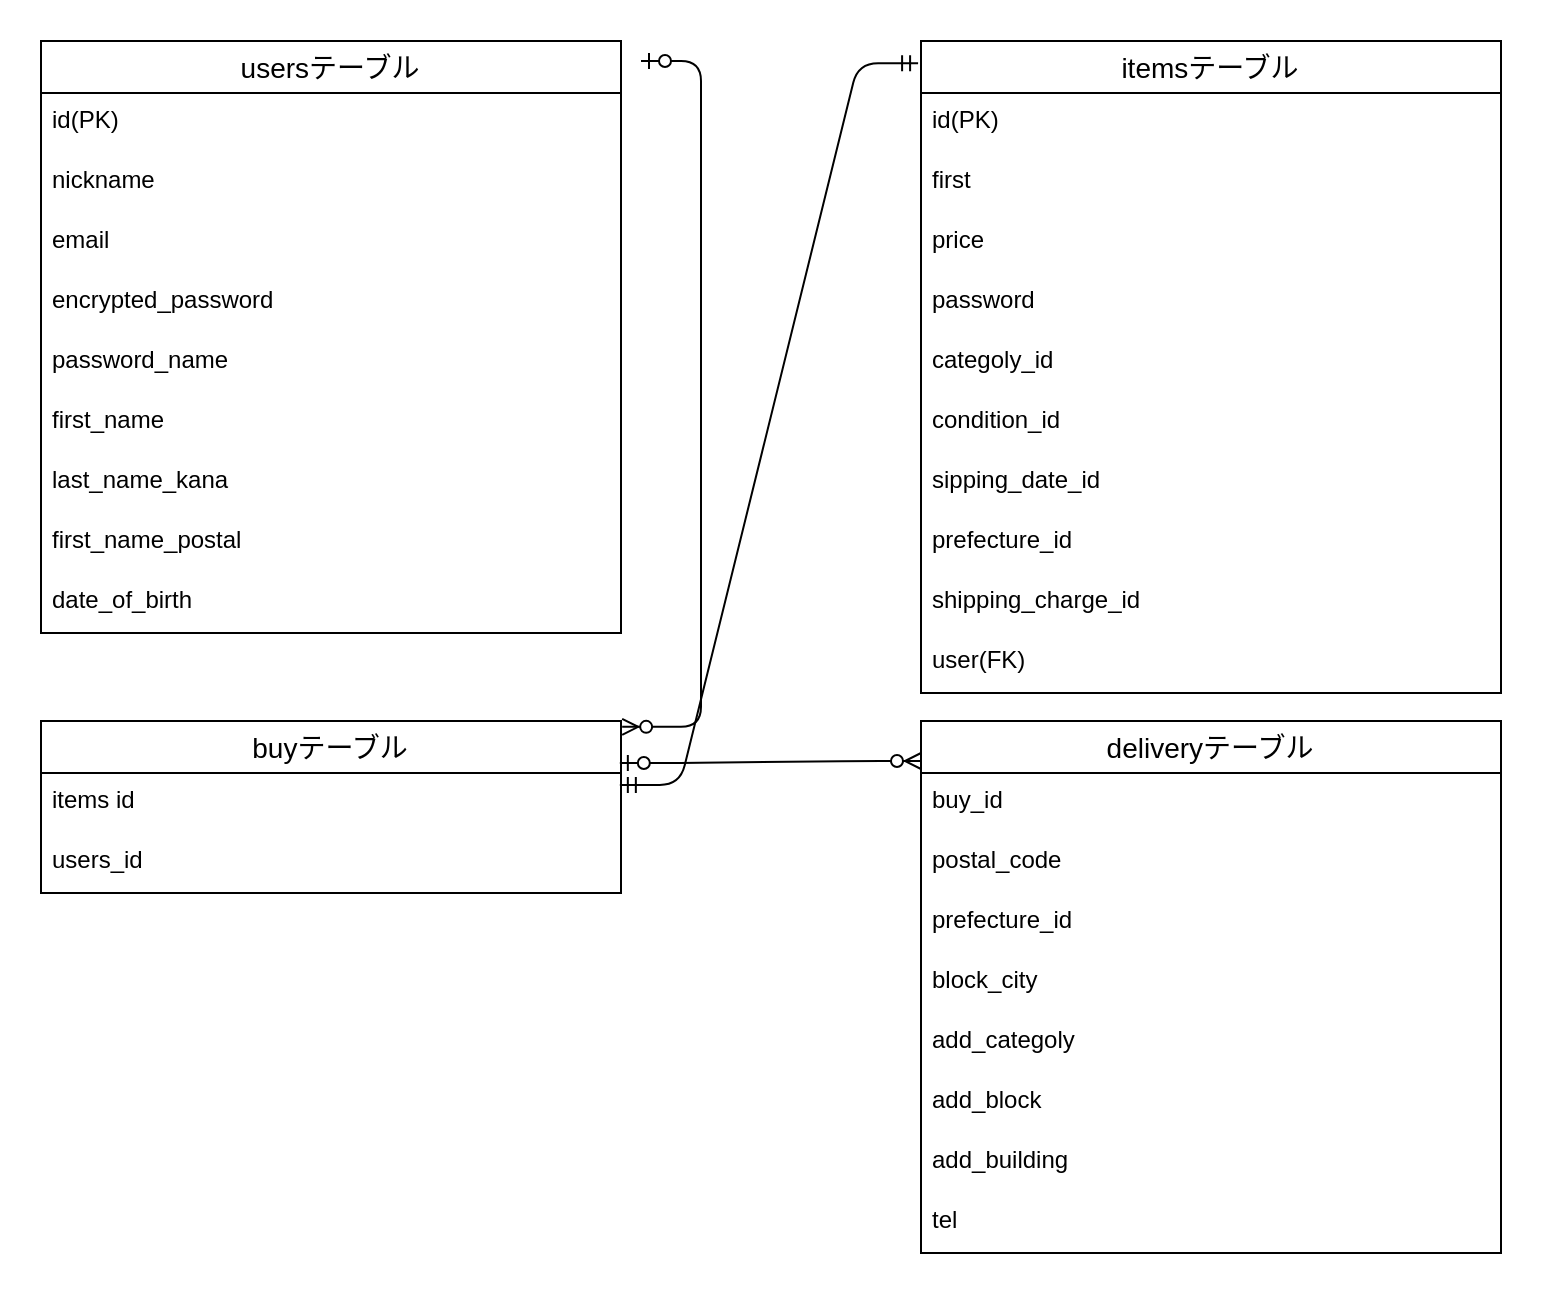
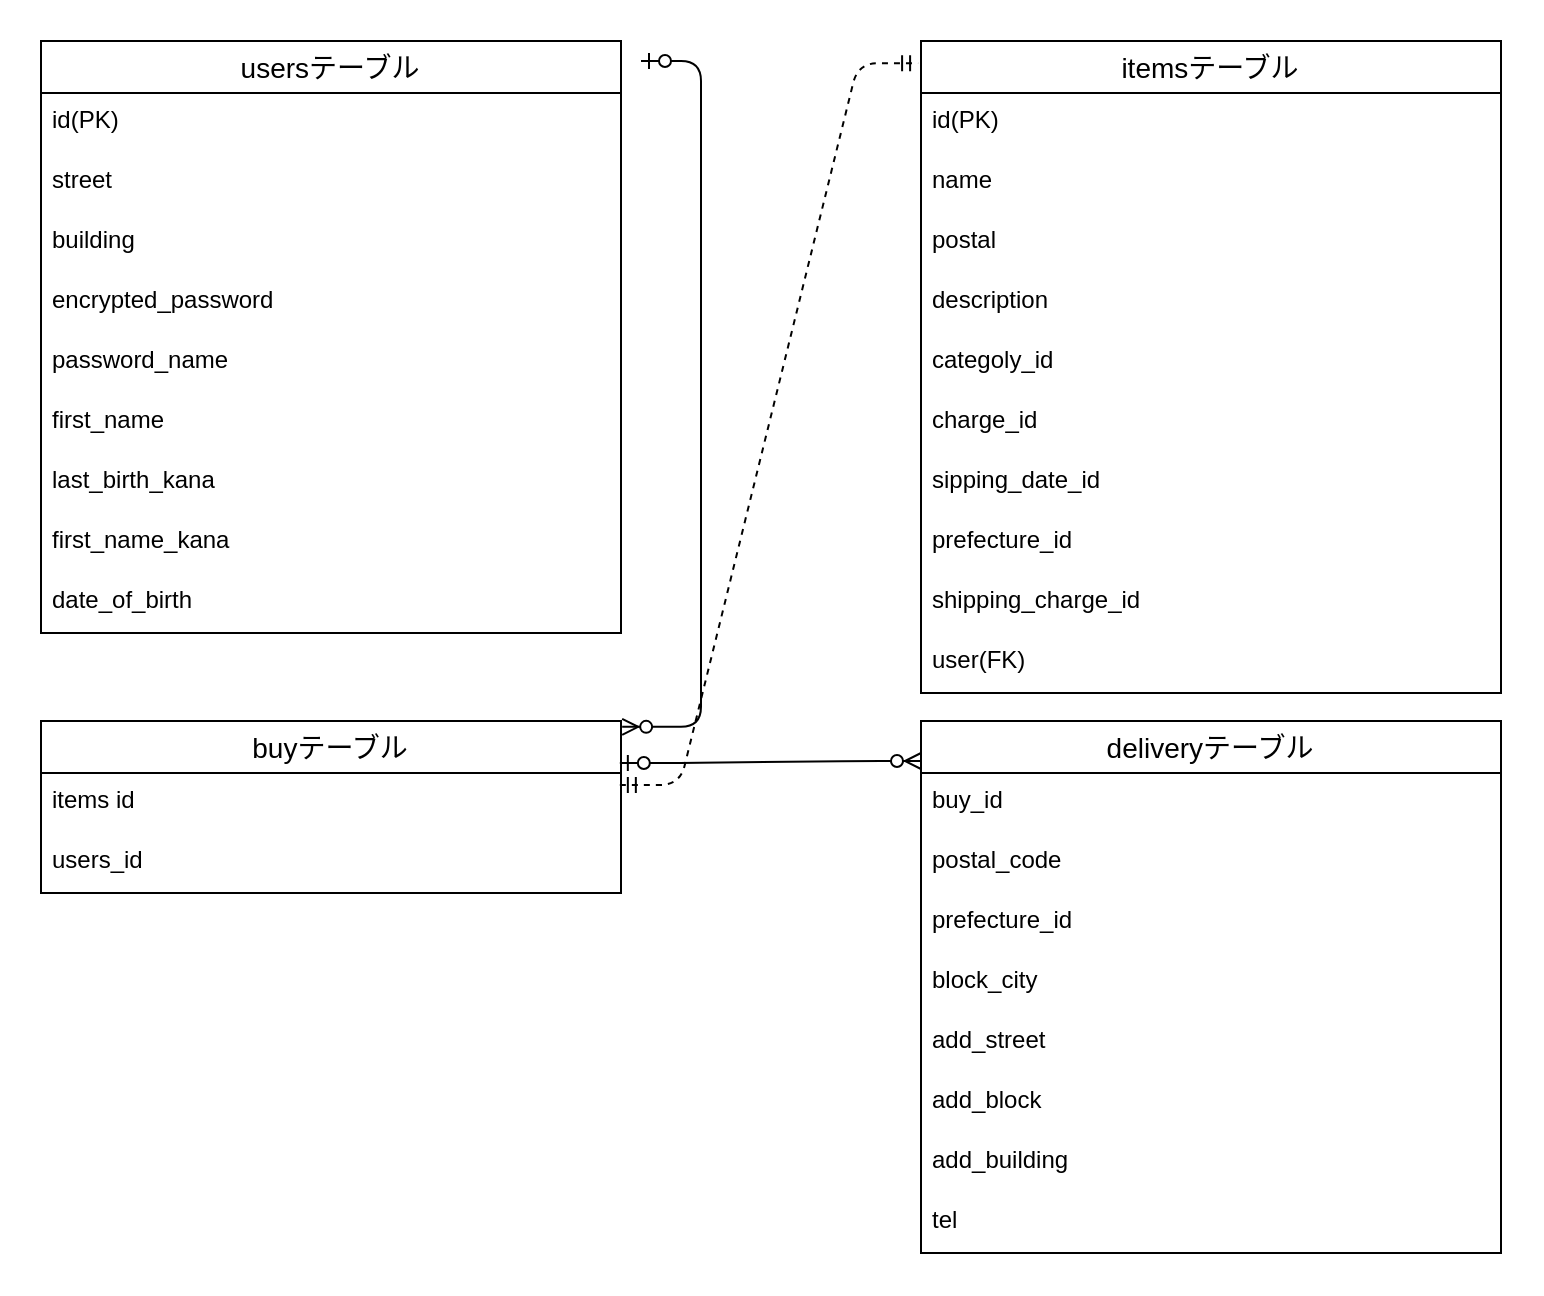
(103, 180) -> (92, 180)
(962, 180) -> (959, 180)
(79, 240) -> (96, 240)
(962, 240) -> (969, 240)
(986, 300) -> (1000, 300)
(787, 350) -> (787, 350)
(1003, 420) -> (989, 420)
(143, 480) -> (147, 480)
(160, 540) -> (150, 540)
(1010, 1040) -> (999, 1040)
